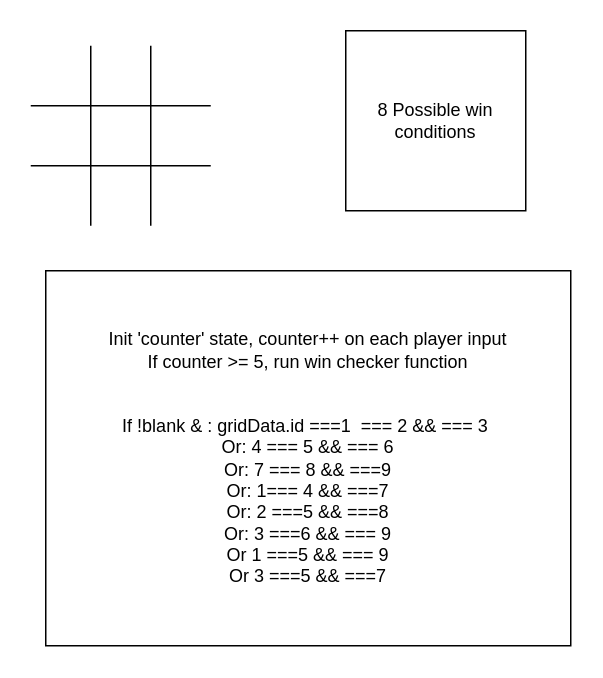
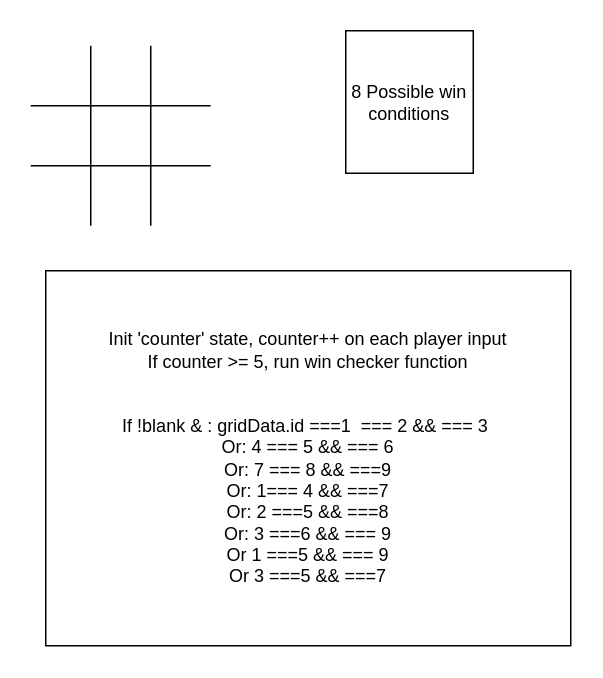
(436, 121) -> (410, 102)
